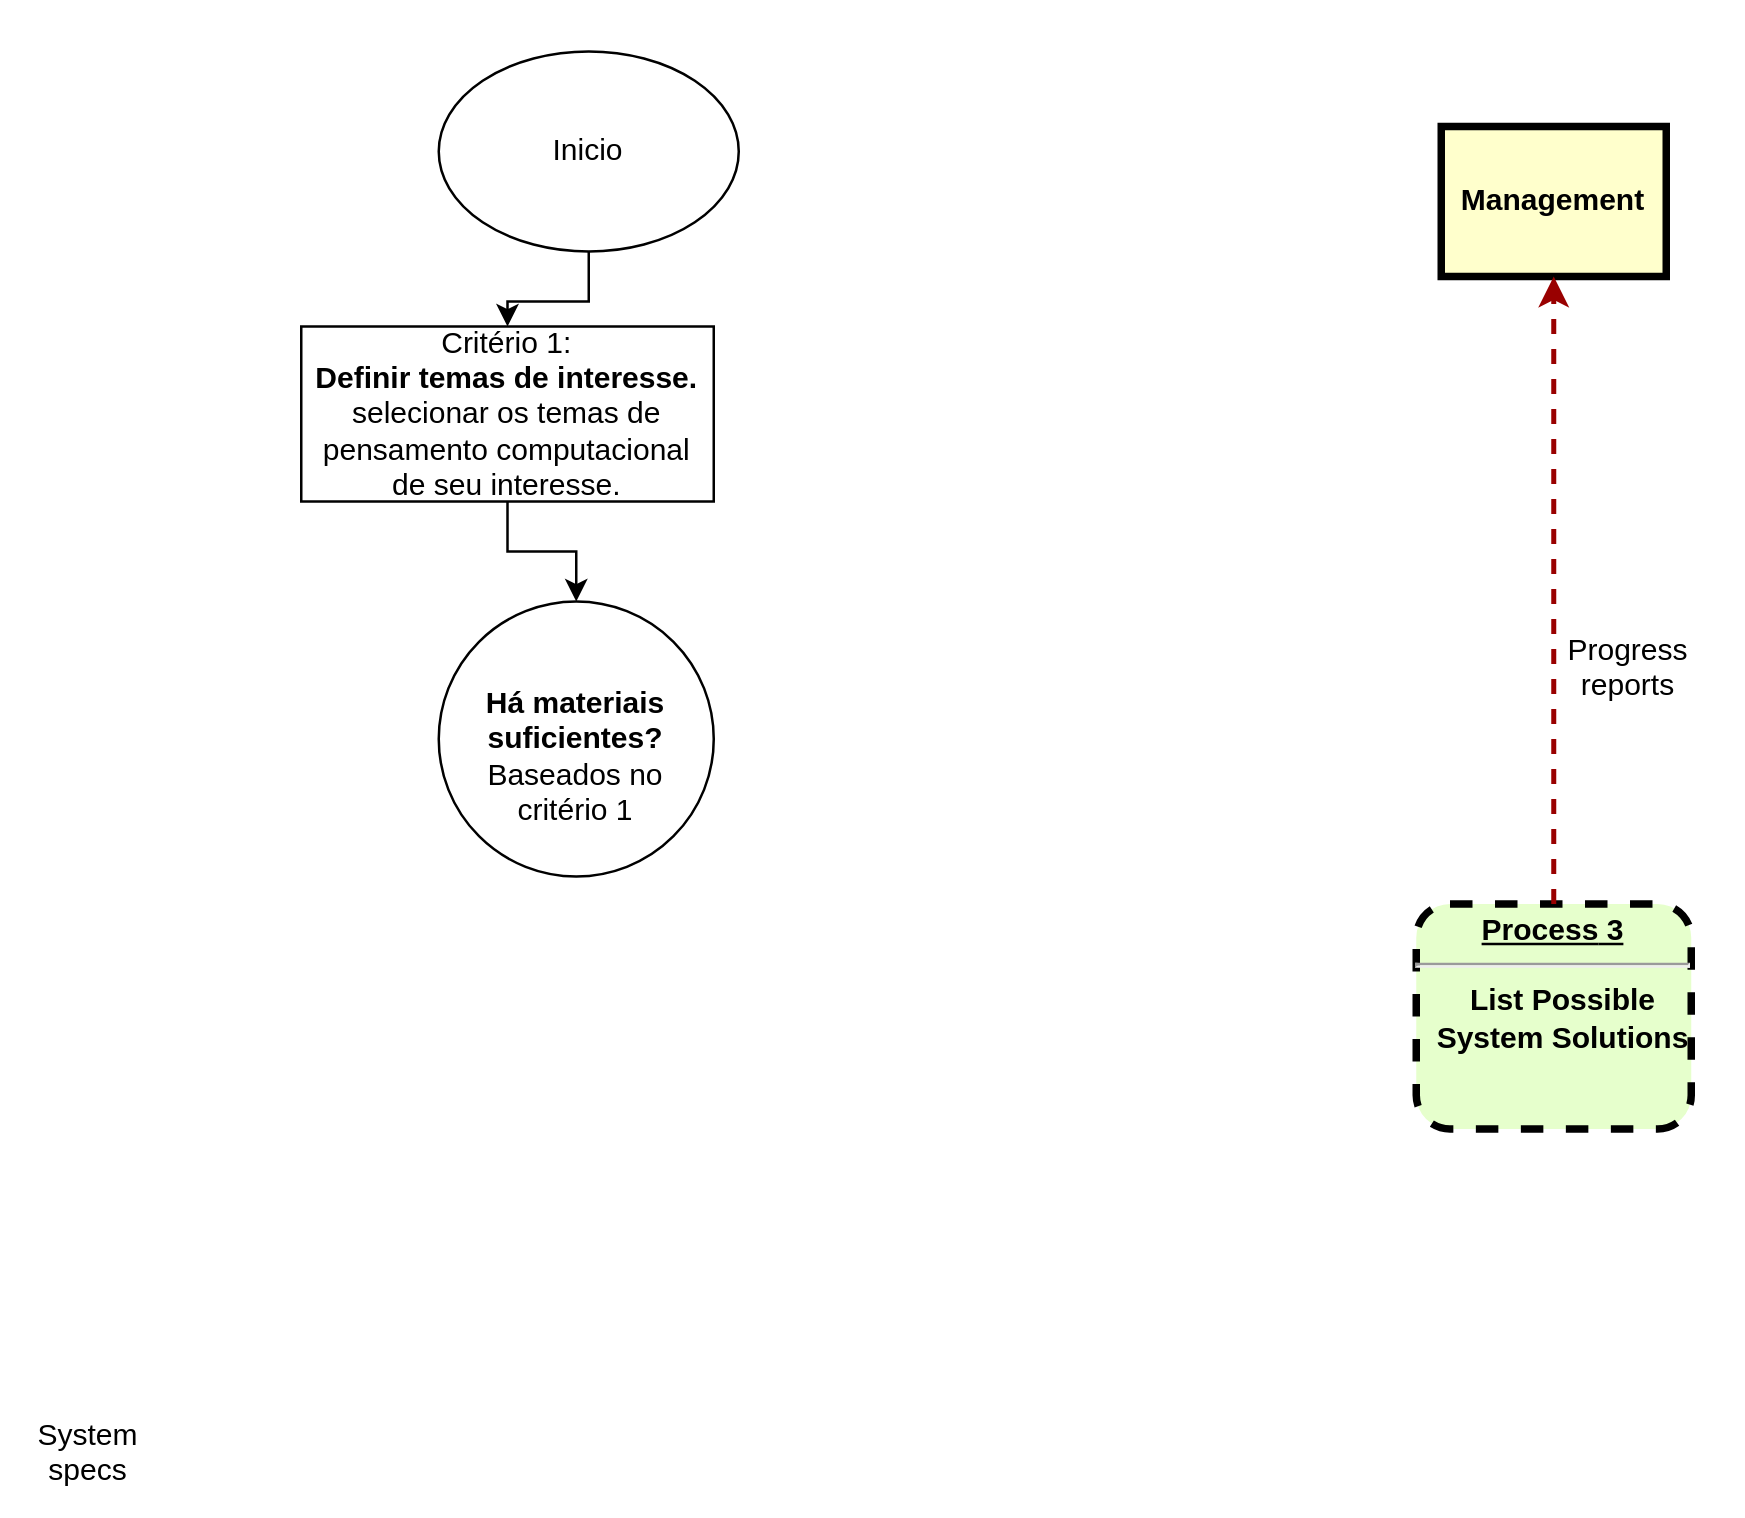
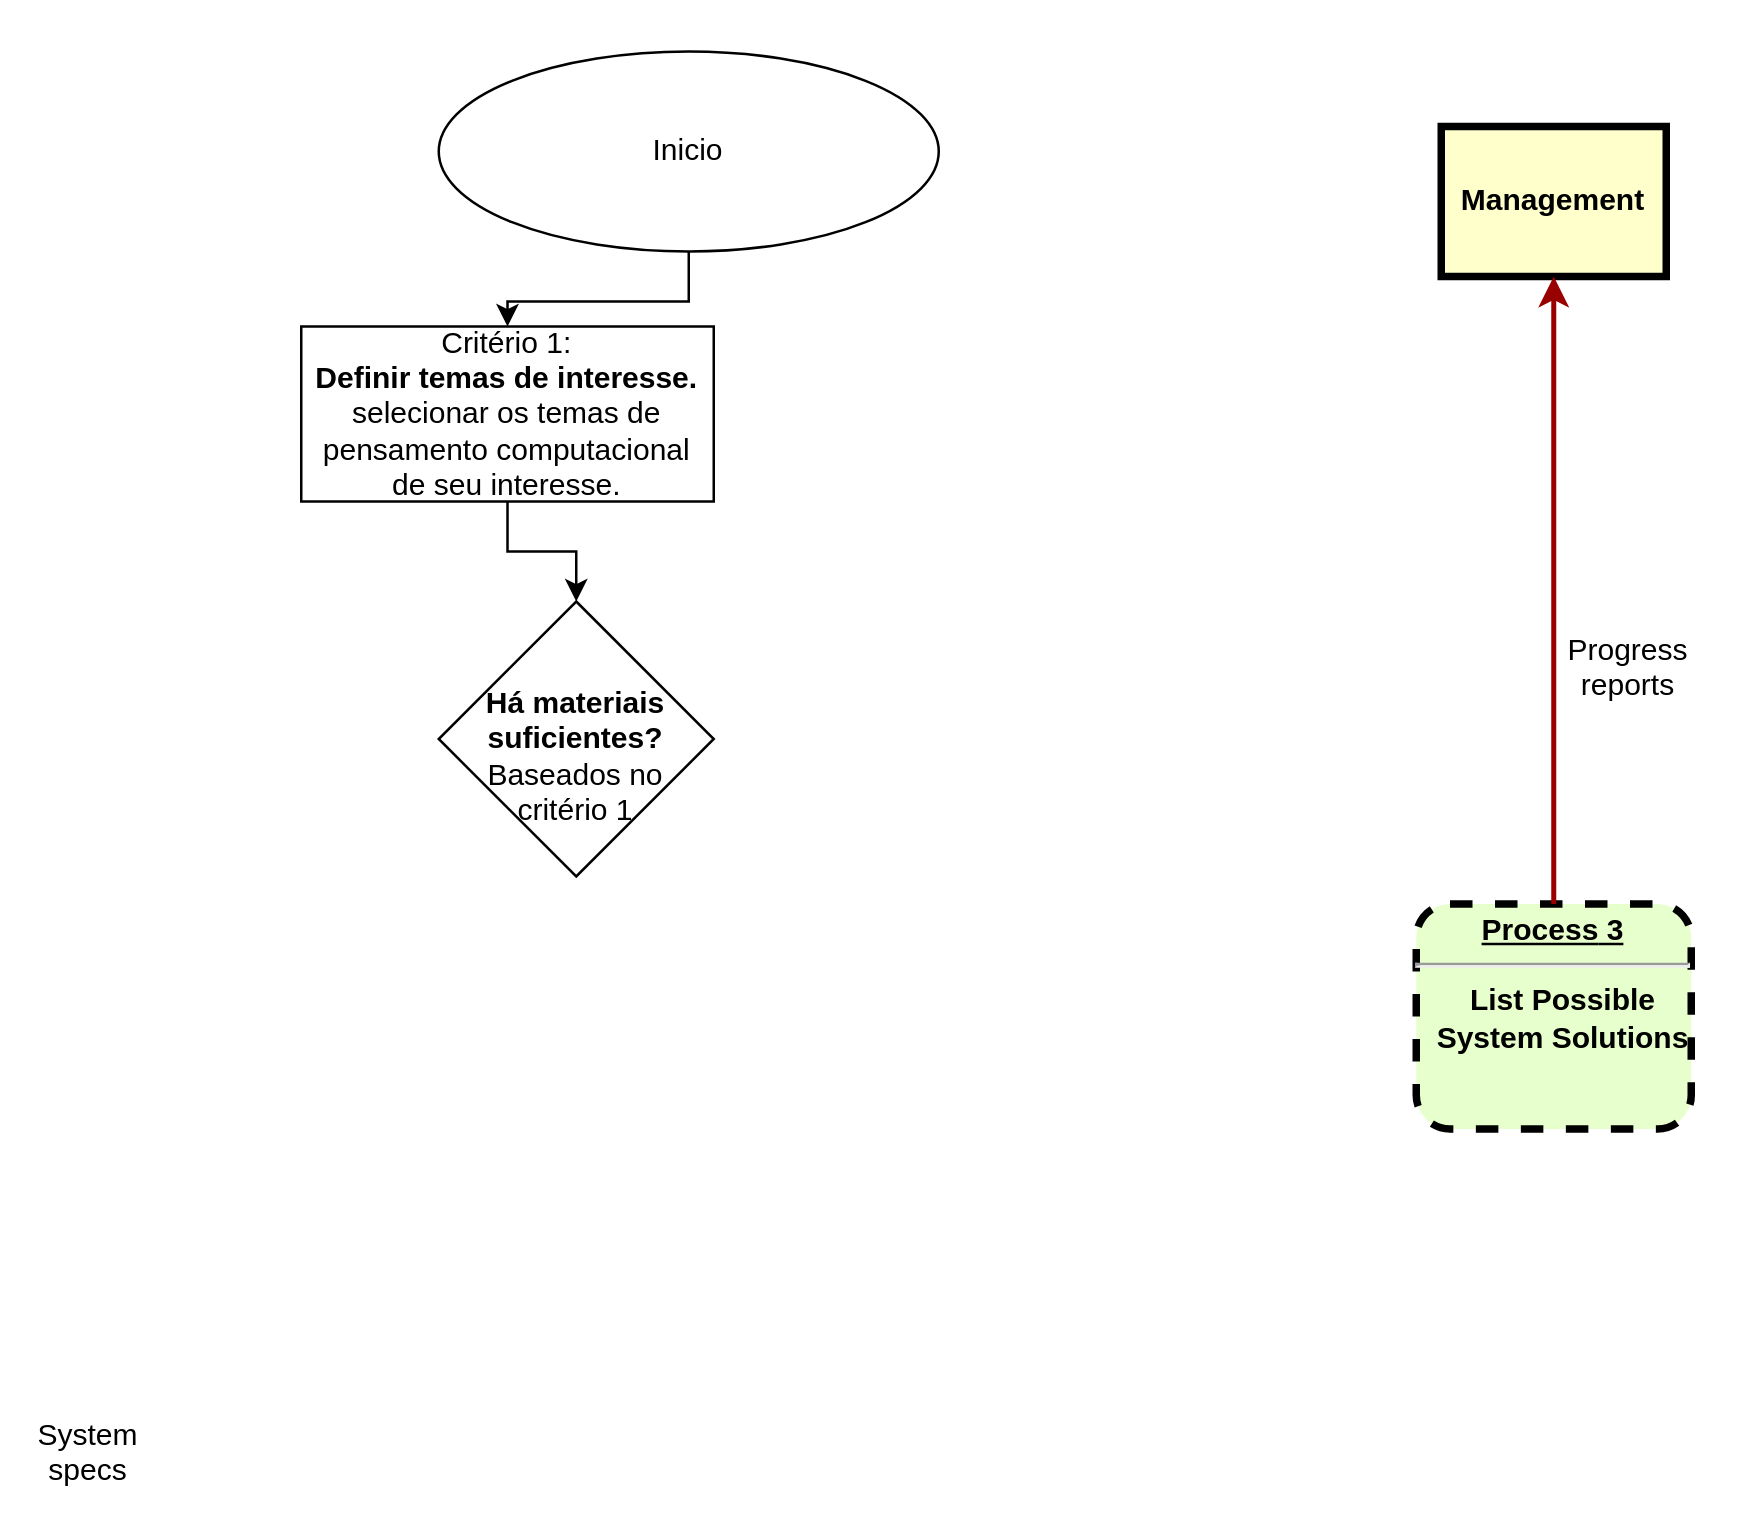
(589, 151) -> (689, 151)
(576, 739) -> (576, 739)
(1554, 881) -> (1554, 881)
